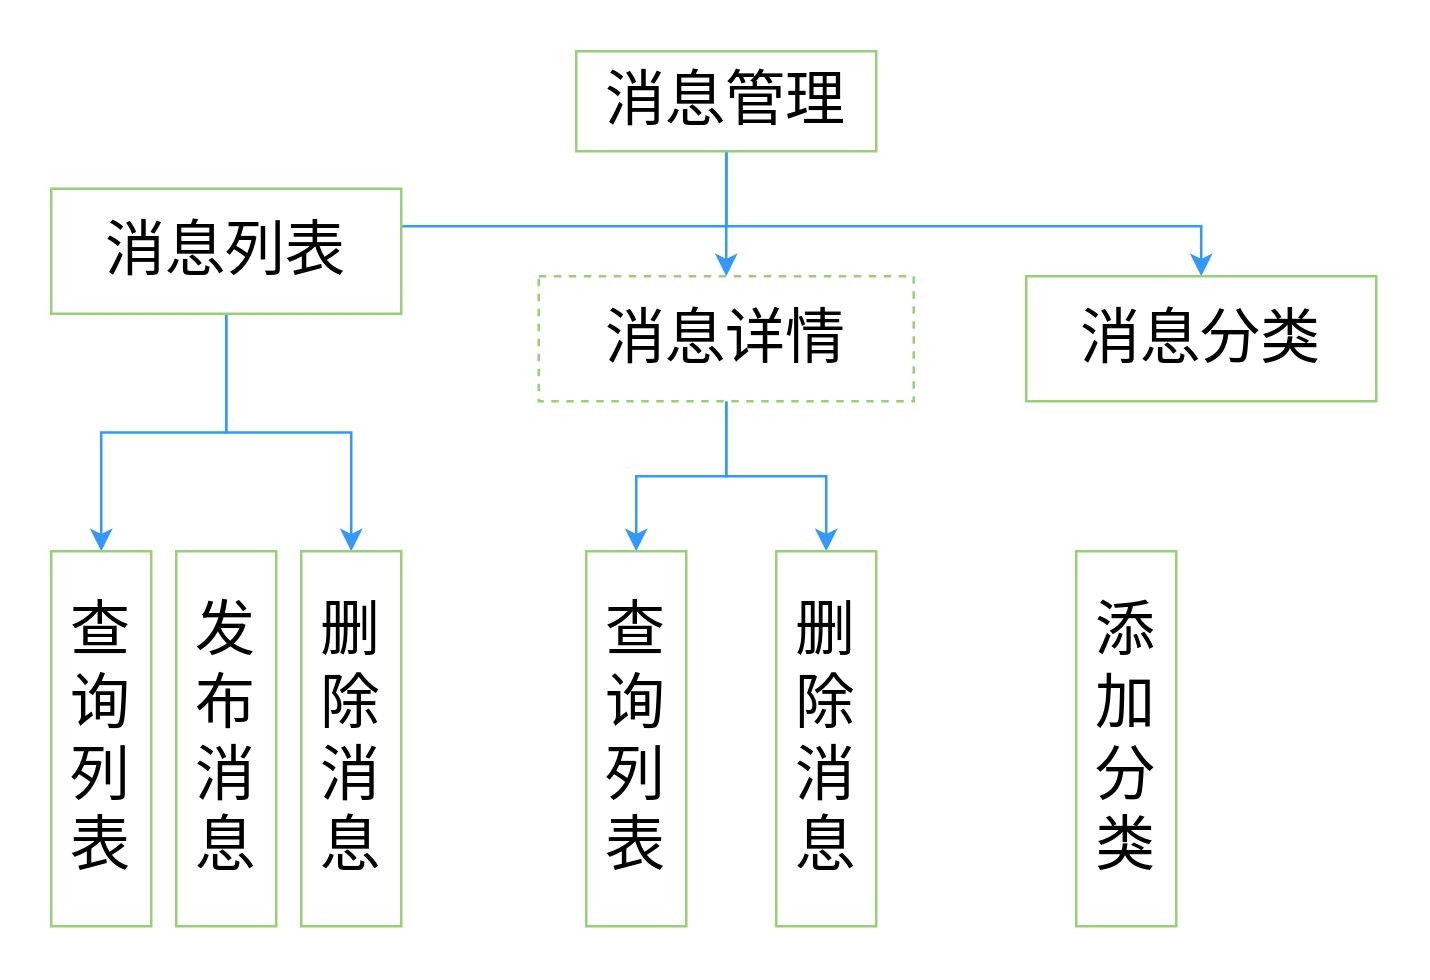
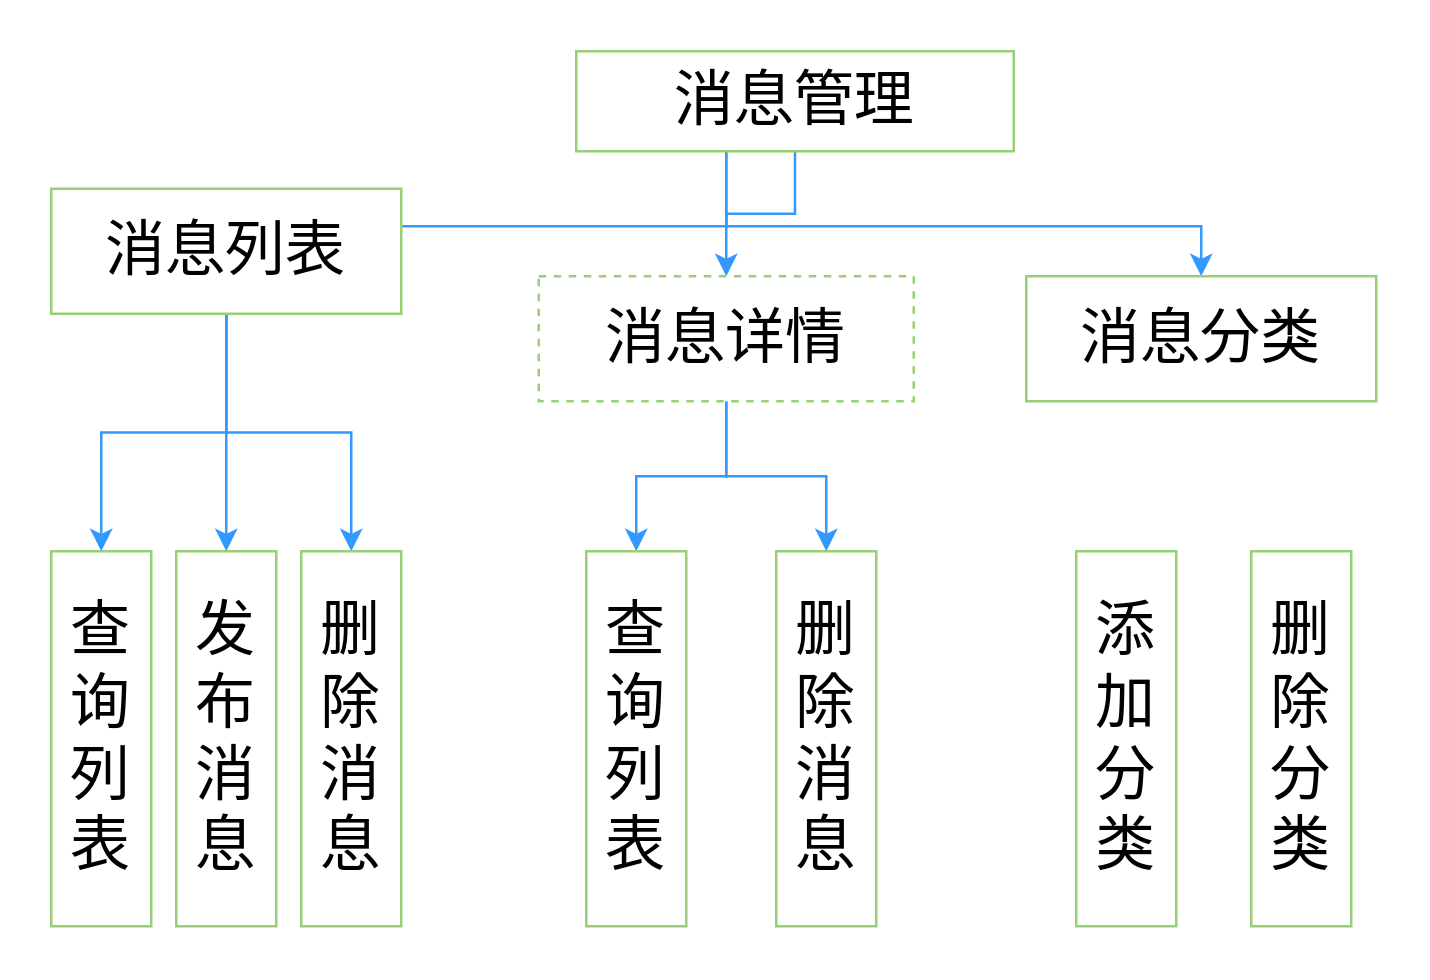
(726, 101) -> (795, 101)
none -> (226, 486)
none -> (1301, 739)
